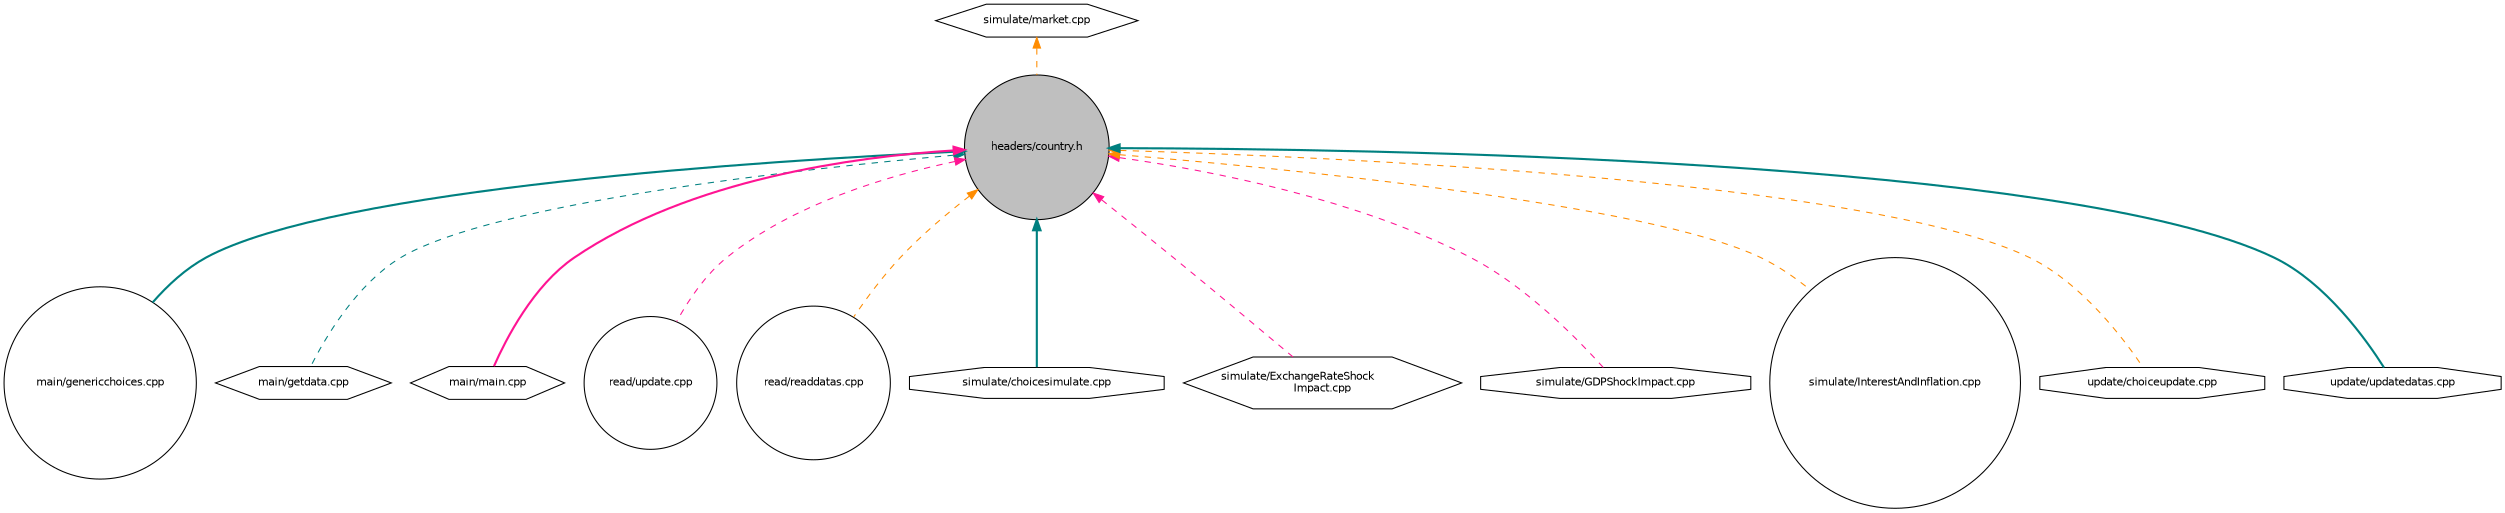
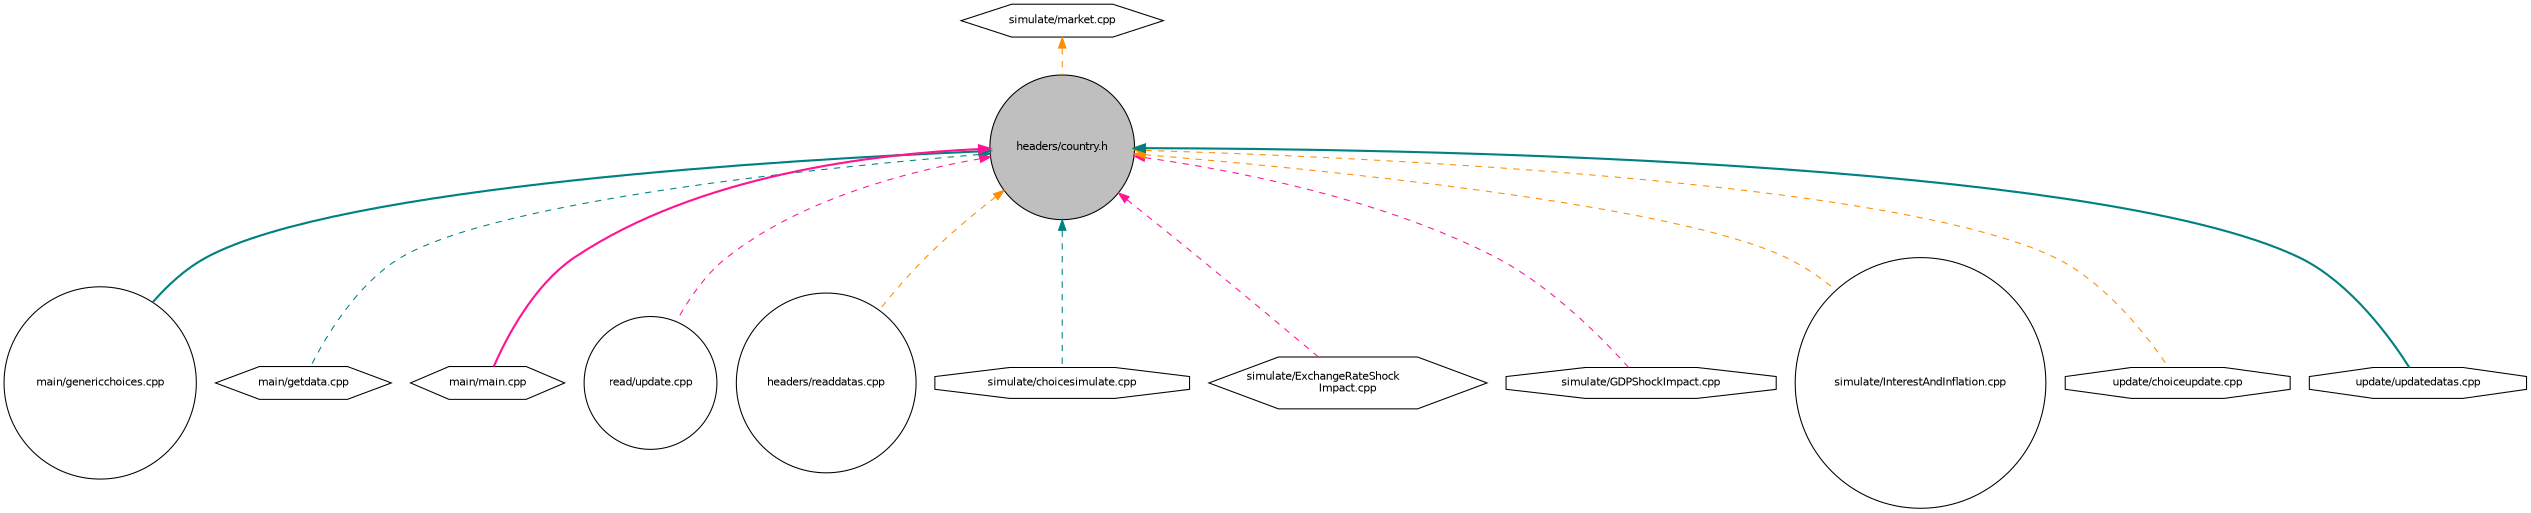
(1037, 299) -> (1062, 299)
(814, 383) -> (826, 383)
